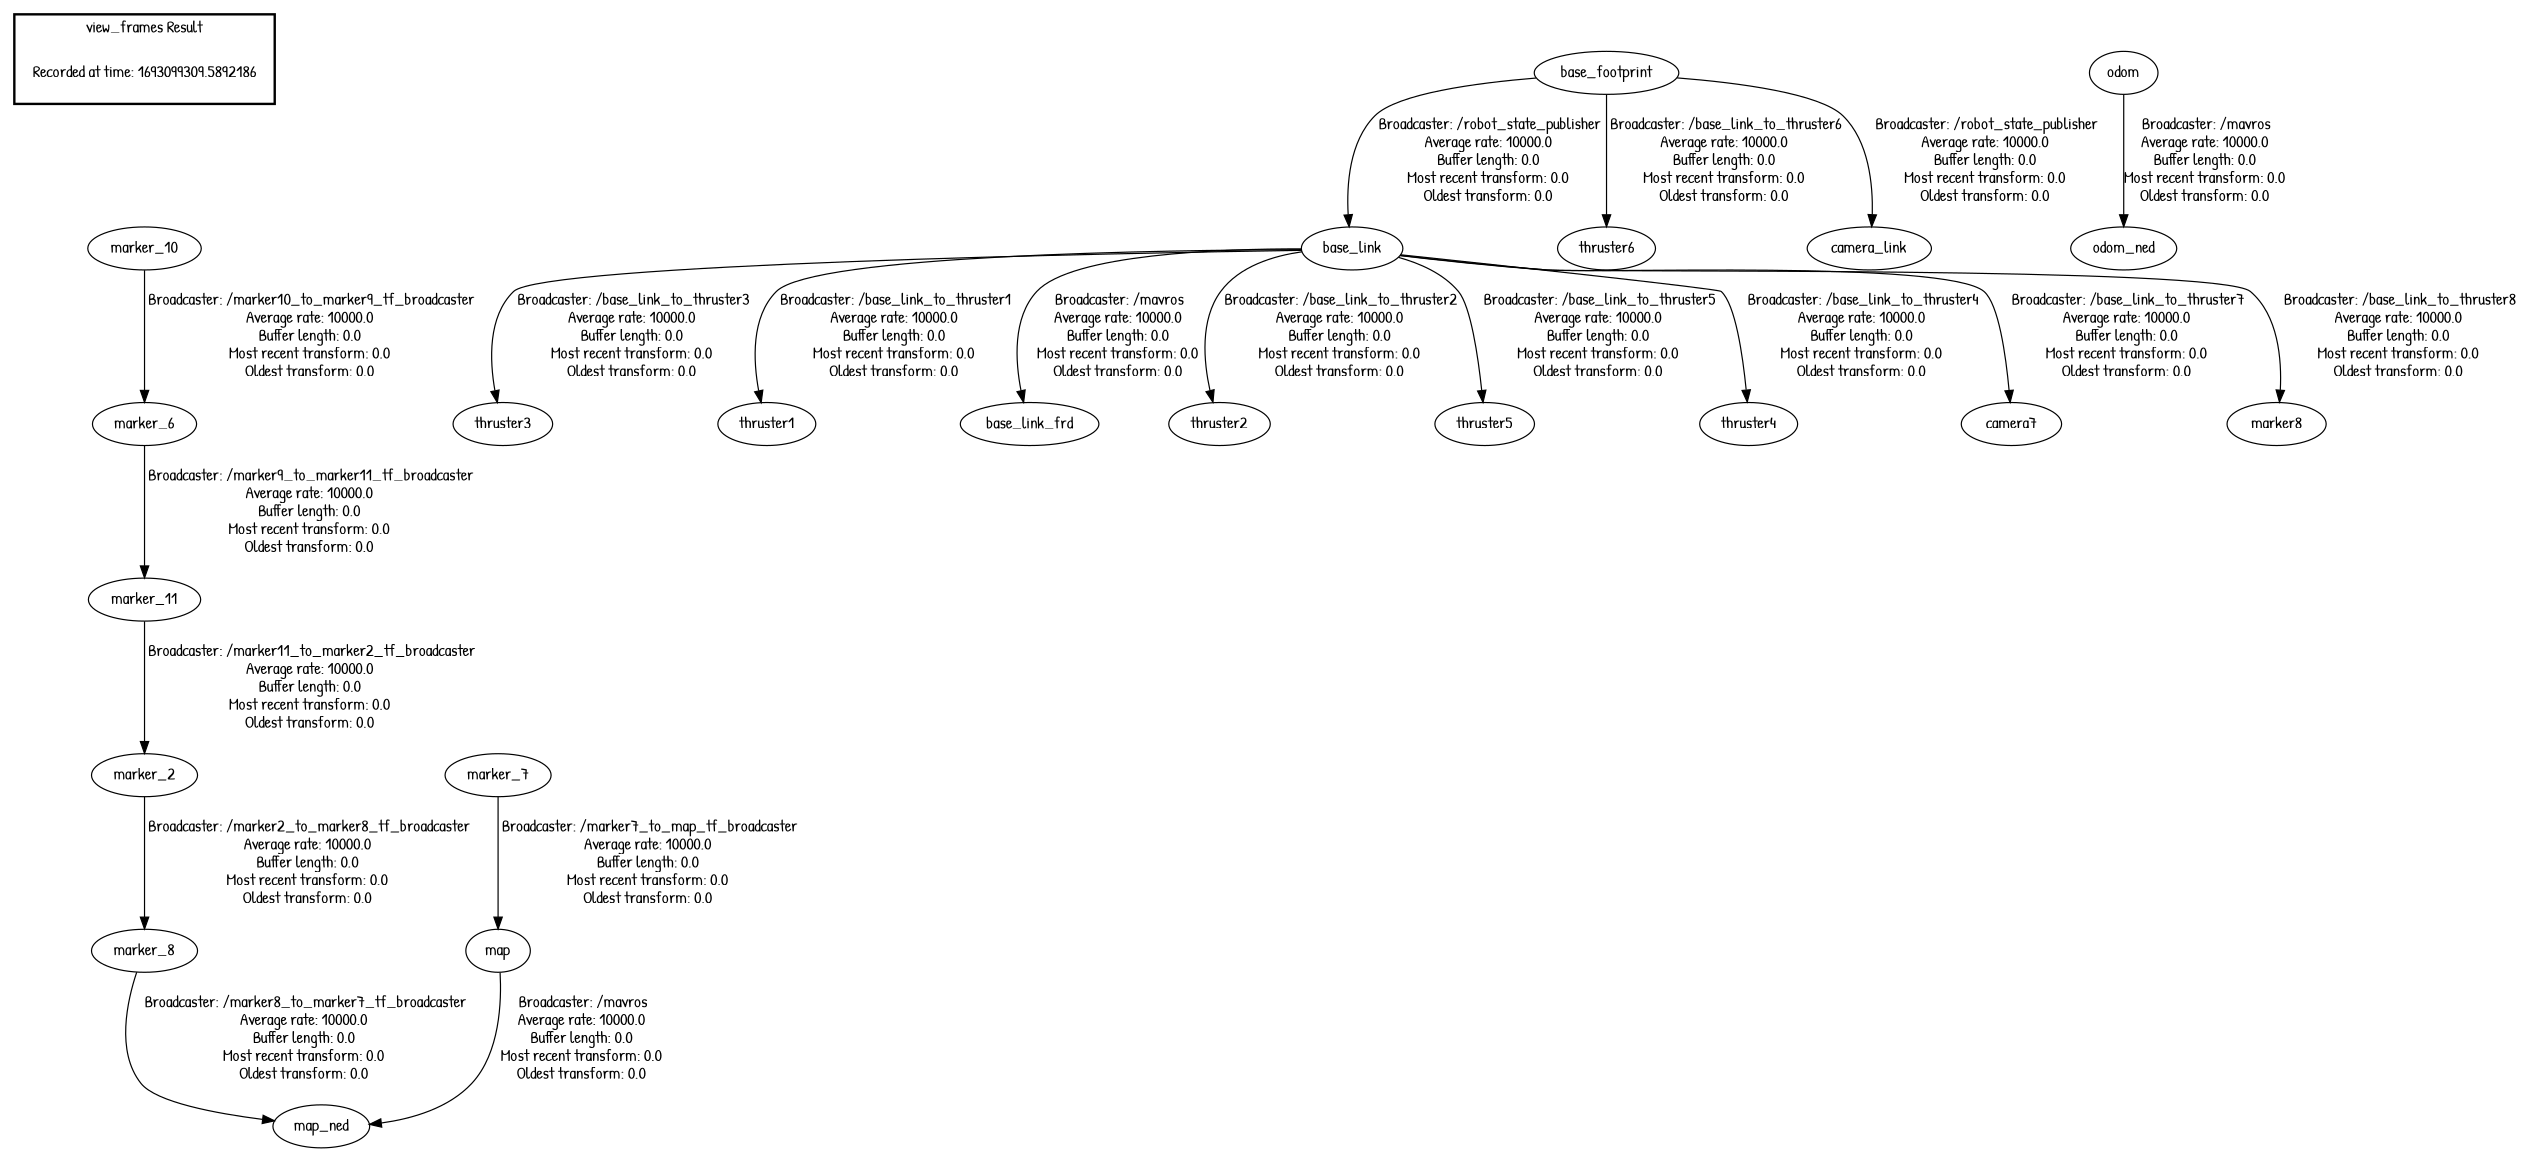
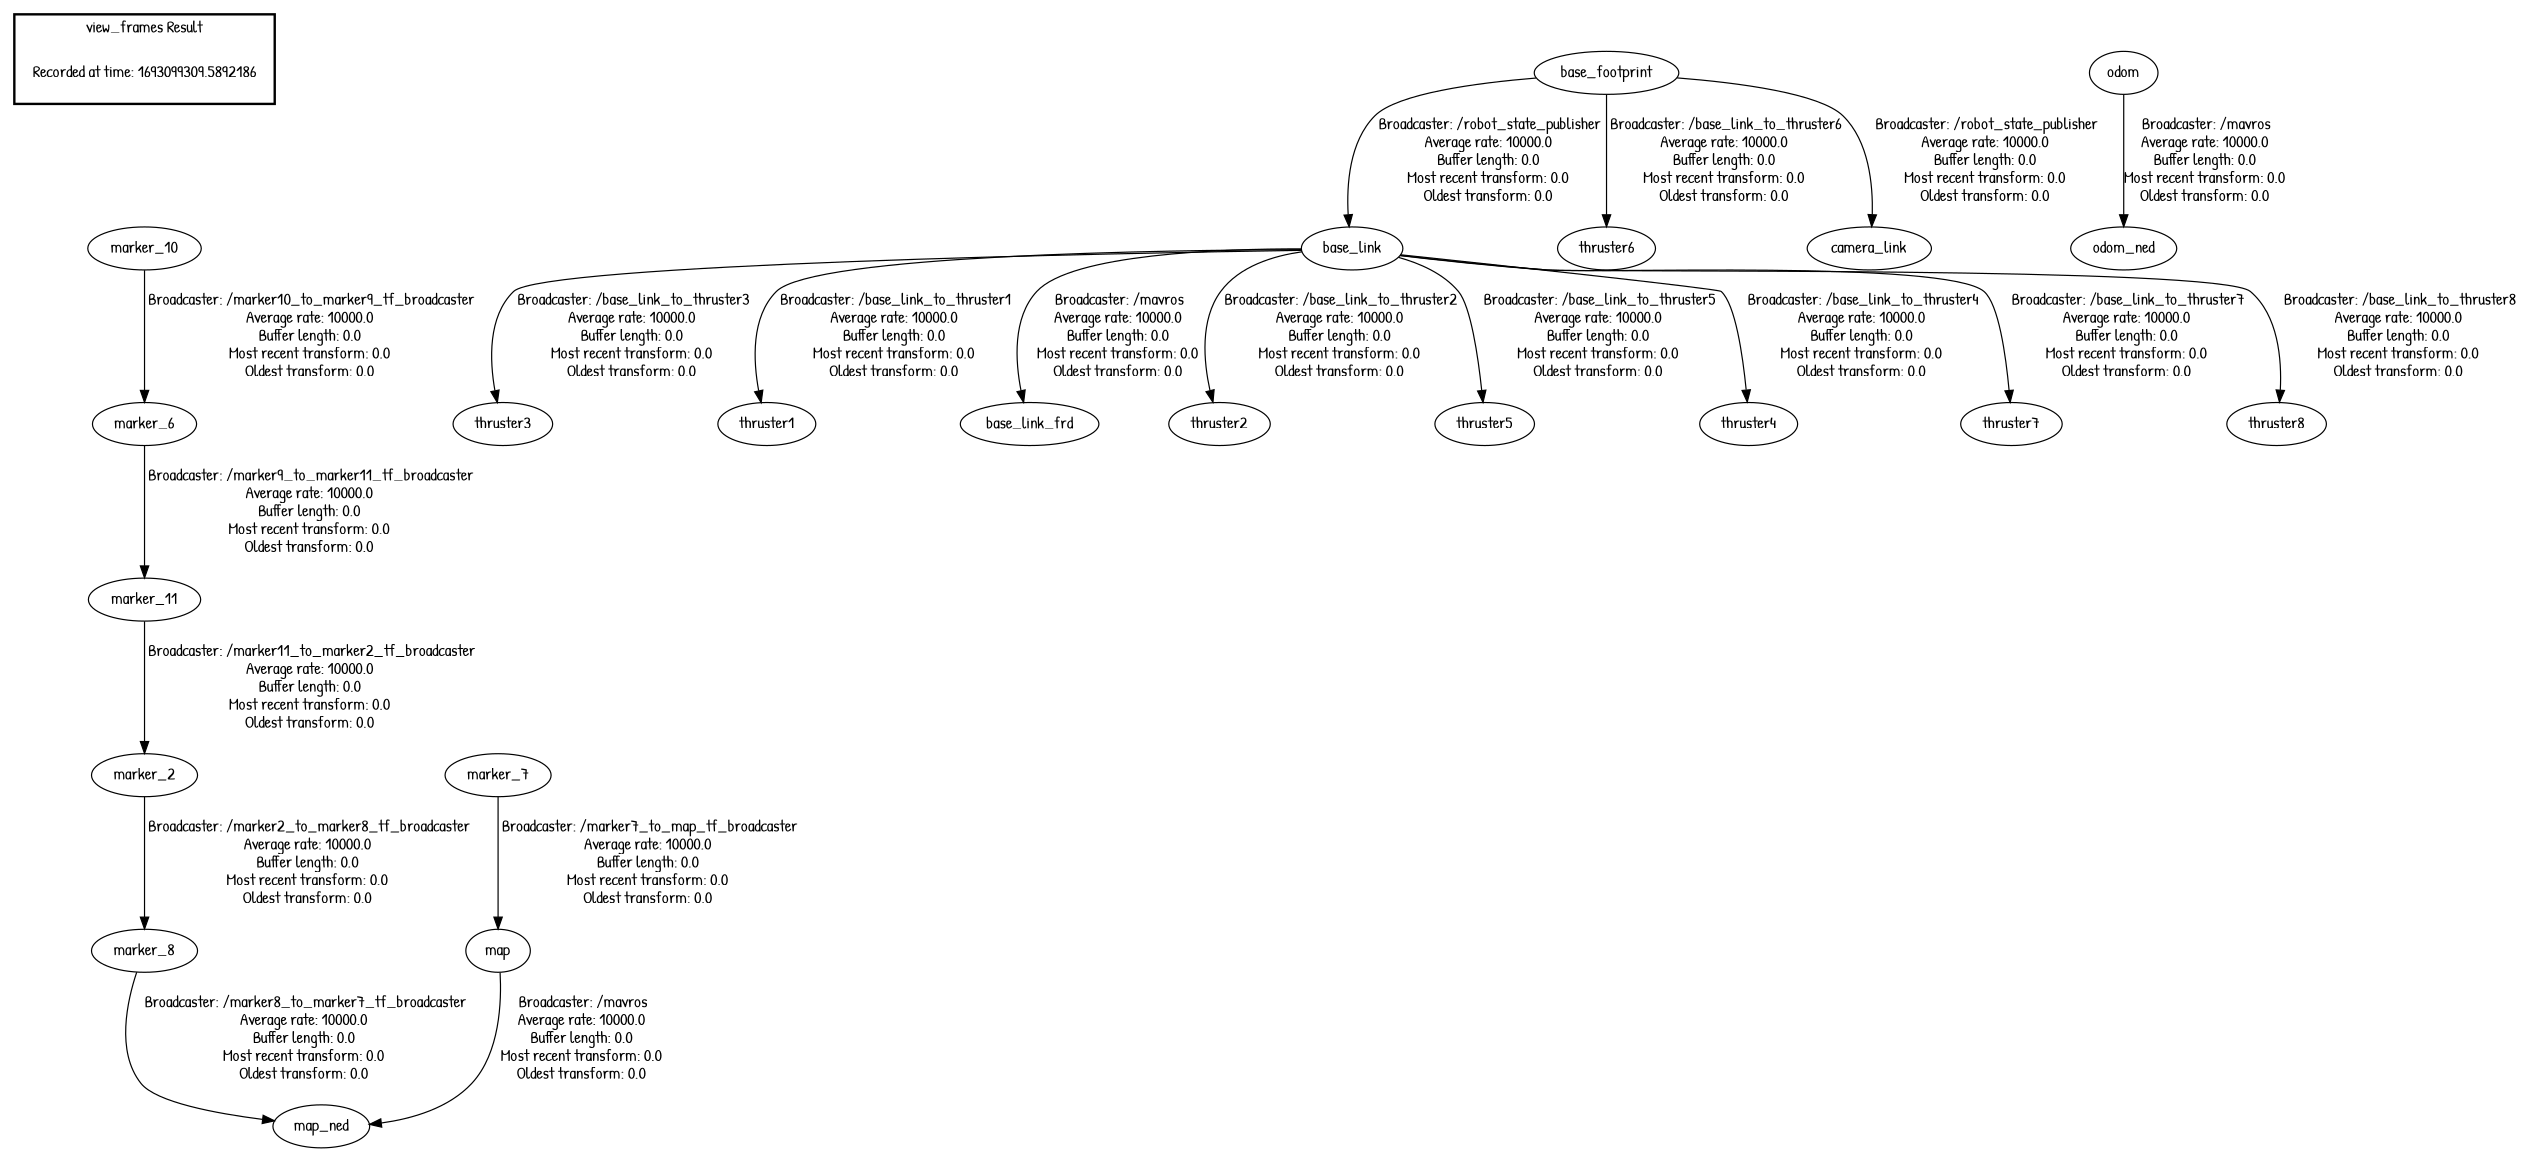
(2011, 424) -> (2011, 424)
(2277, 424) -> (2277, 424)
